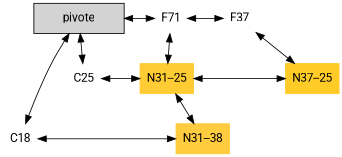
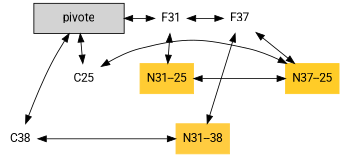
(171, 18) -> (171, 18)
(121, 79) -> (193, 40)
(185, 109) -> (223, 73)
(20, 139) -> (20, 139)
